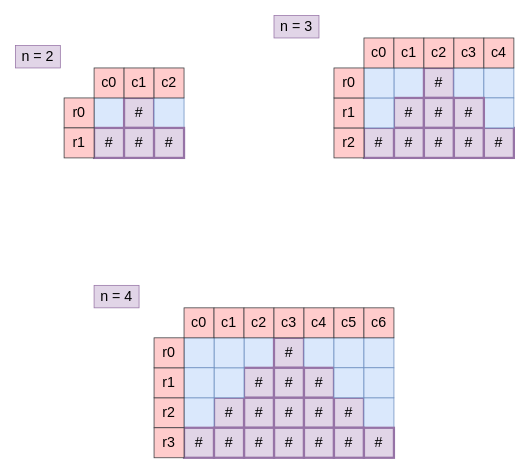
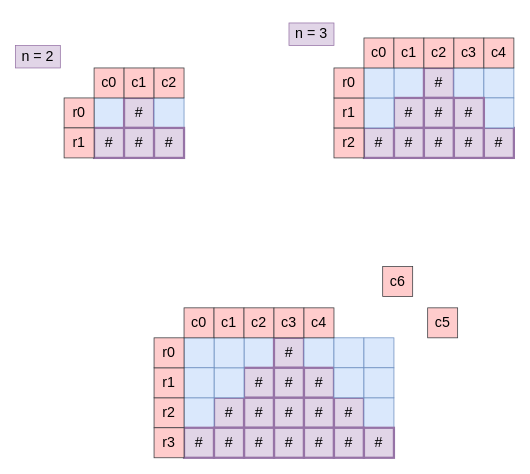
(297, 27) -> (312, 34)
(117, 297) -> none
(349, 323) -> (443, 323)
(379, 323) -> (398, 282)
